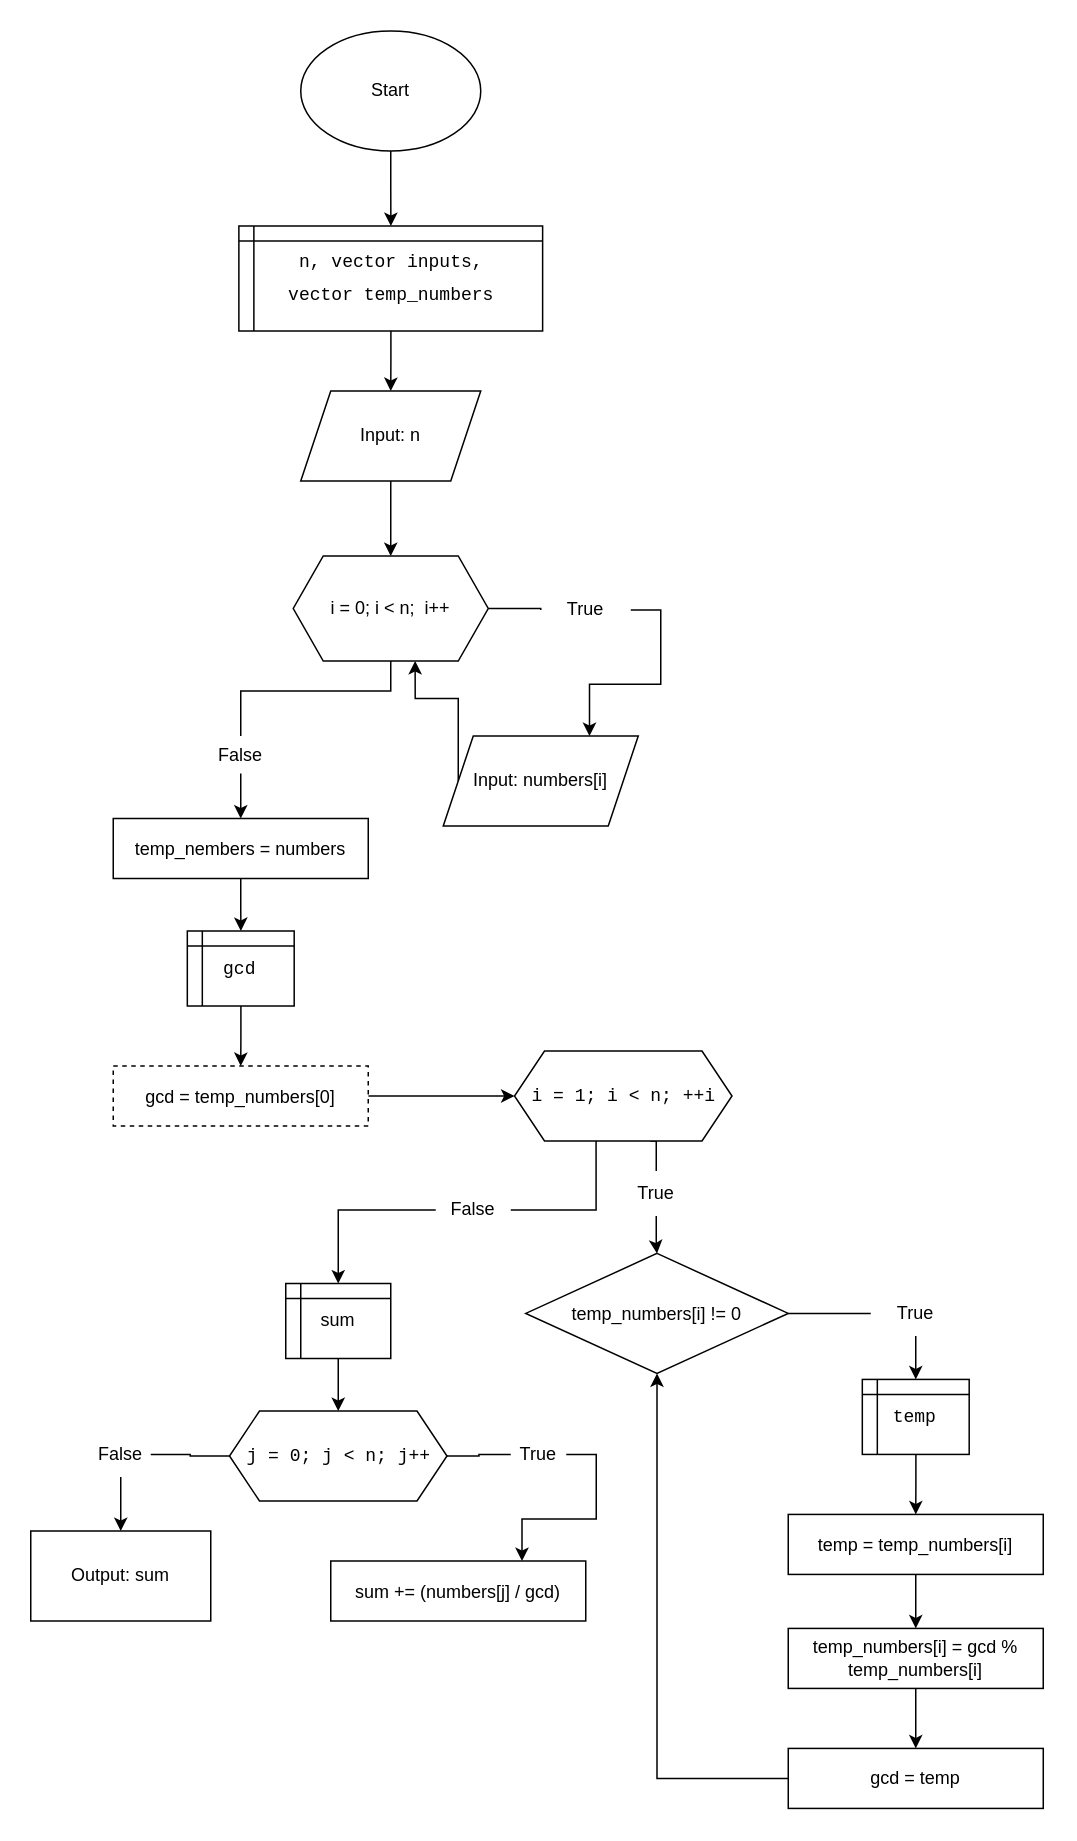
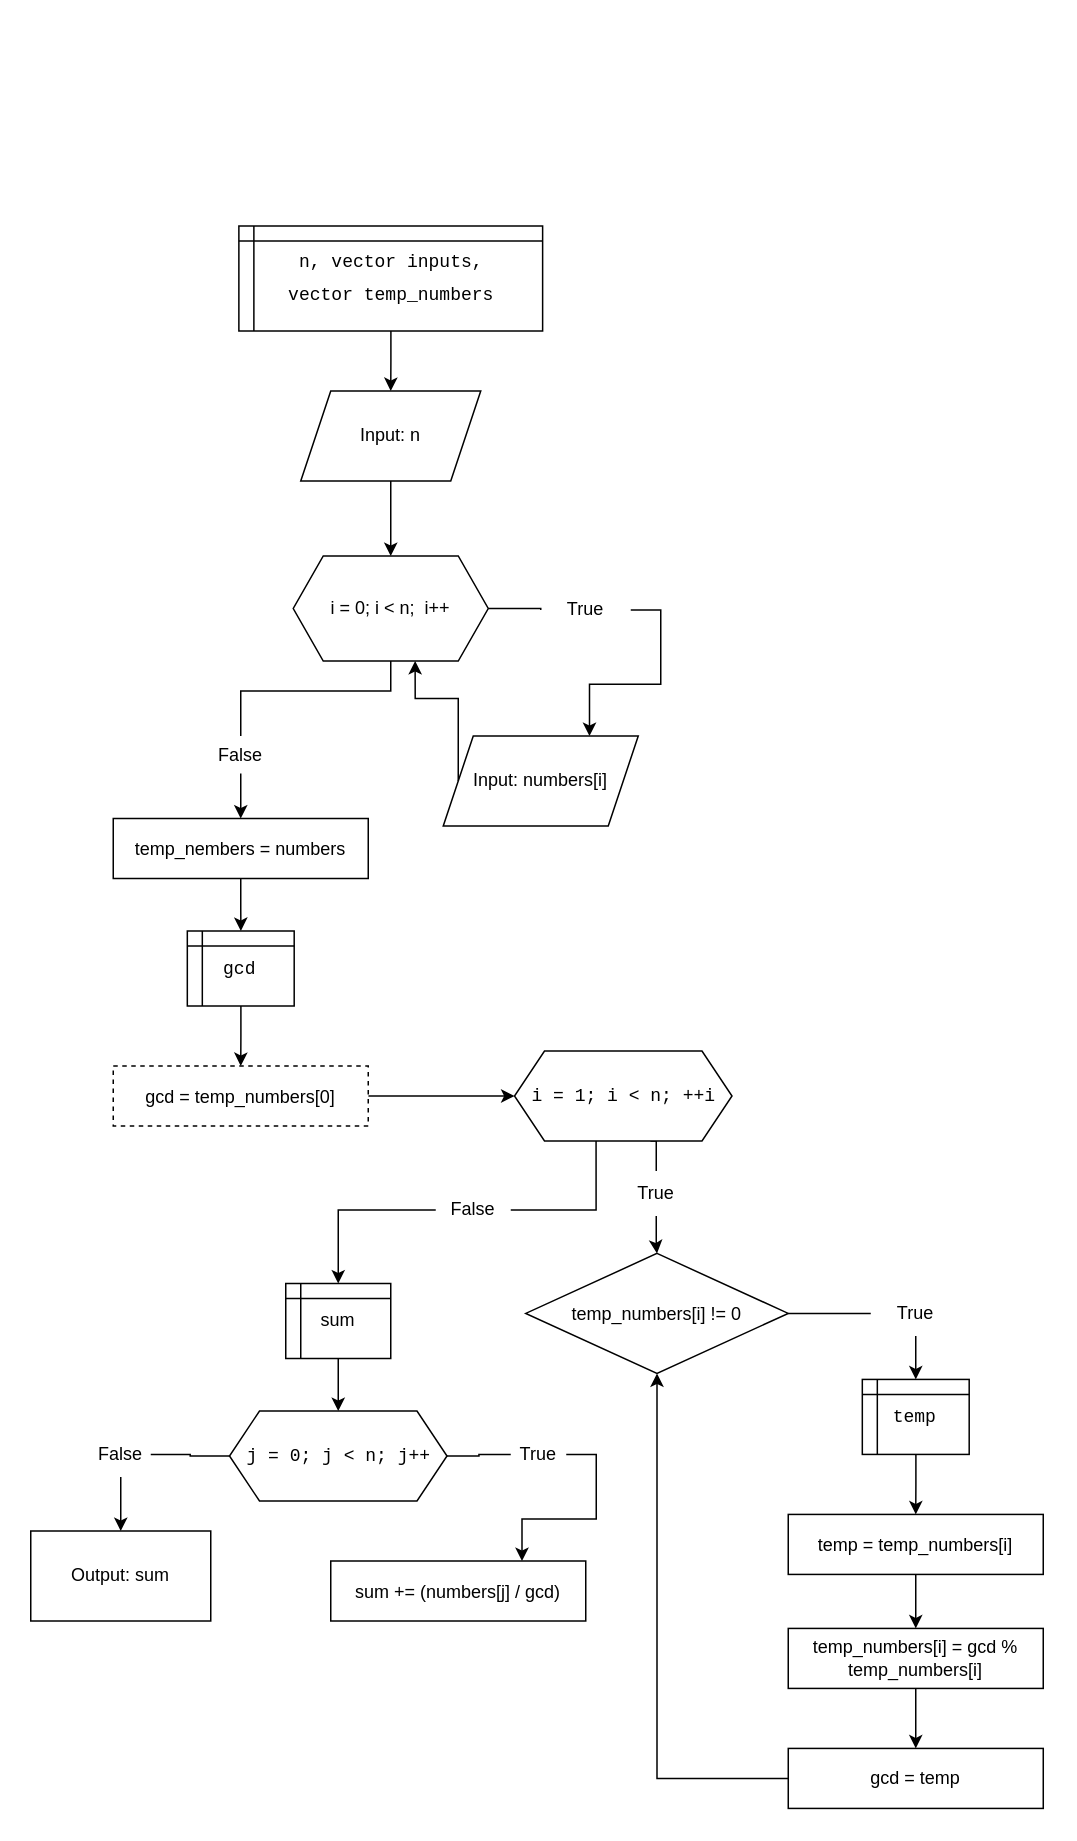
(391, 91) -> none
(391, 183) -> none
